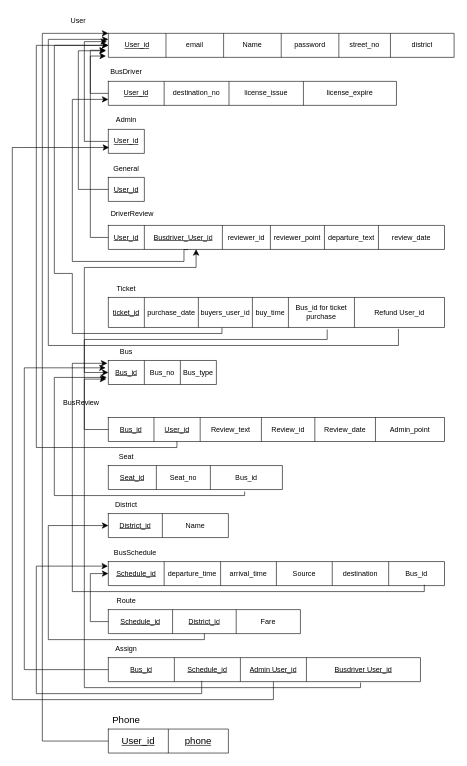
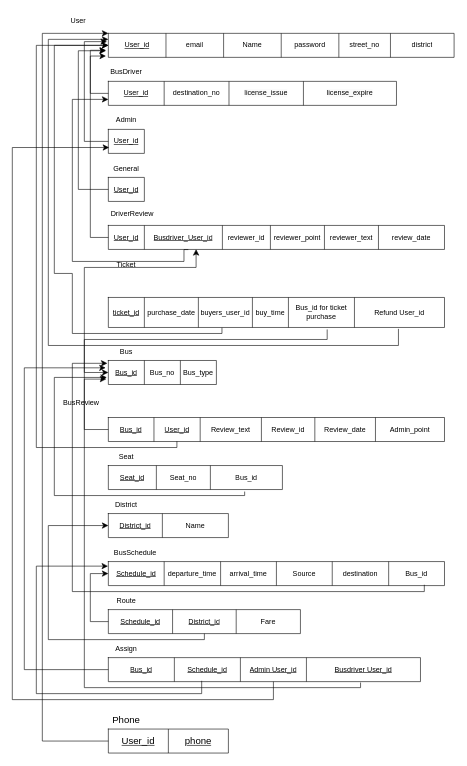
(351, 237) -> (351, 237)
(126, 288) -> (126, 264)
